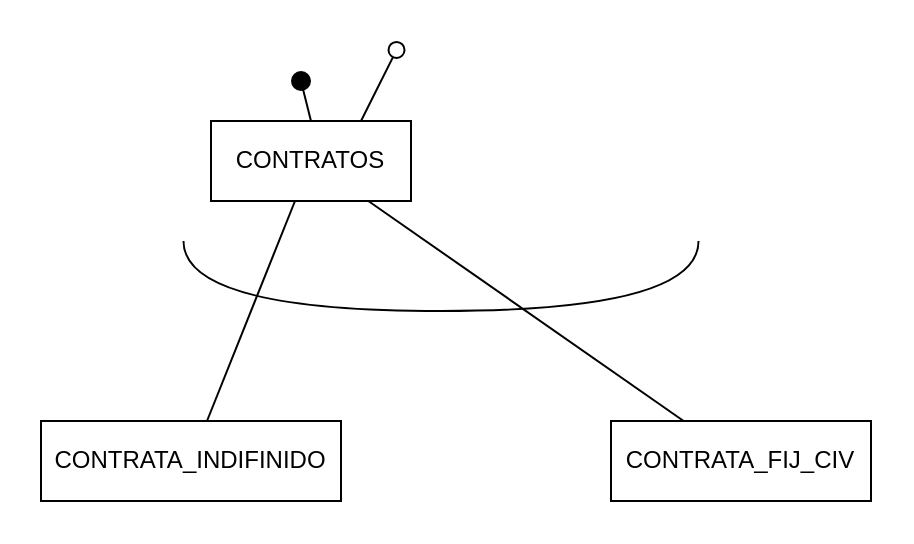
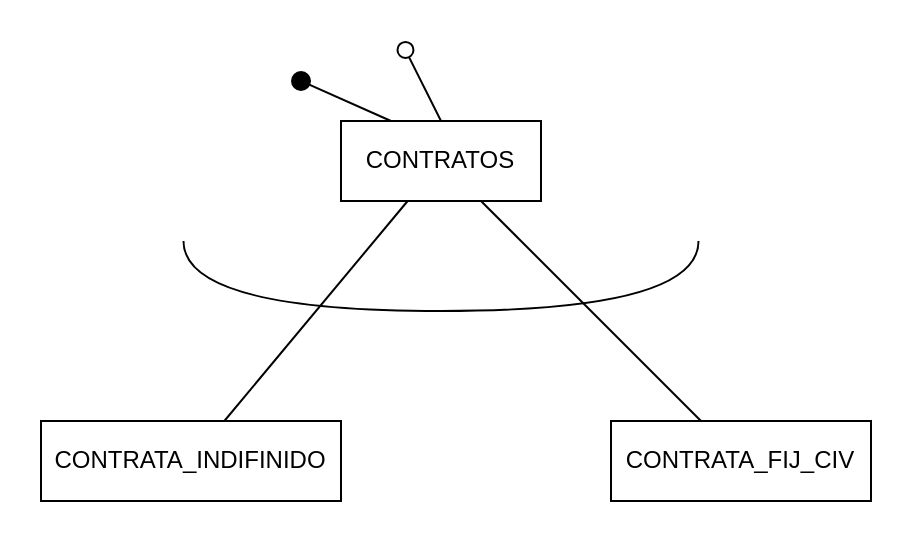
(311, 161) -> (441, 161)
